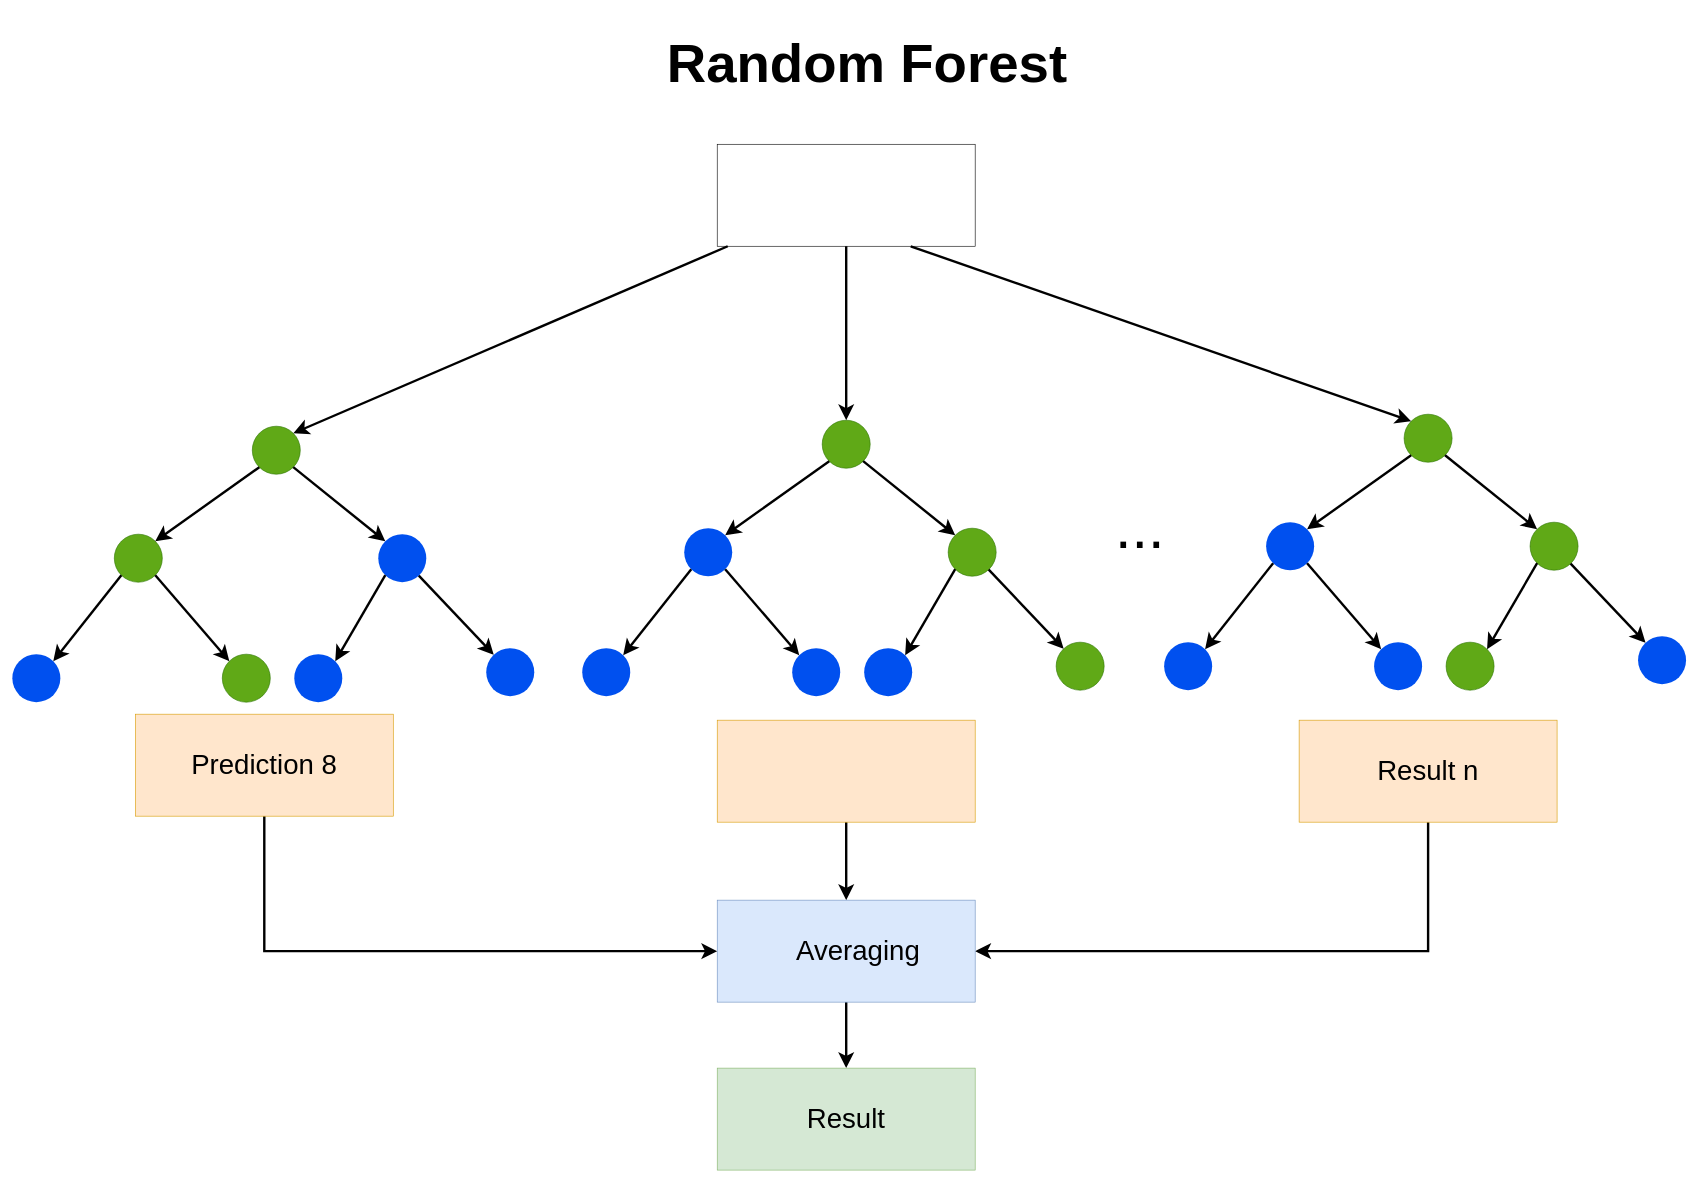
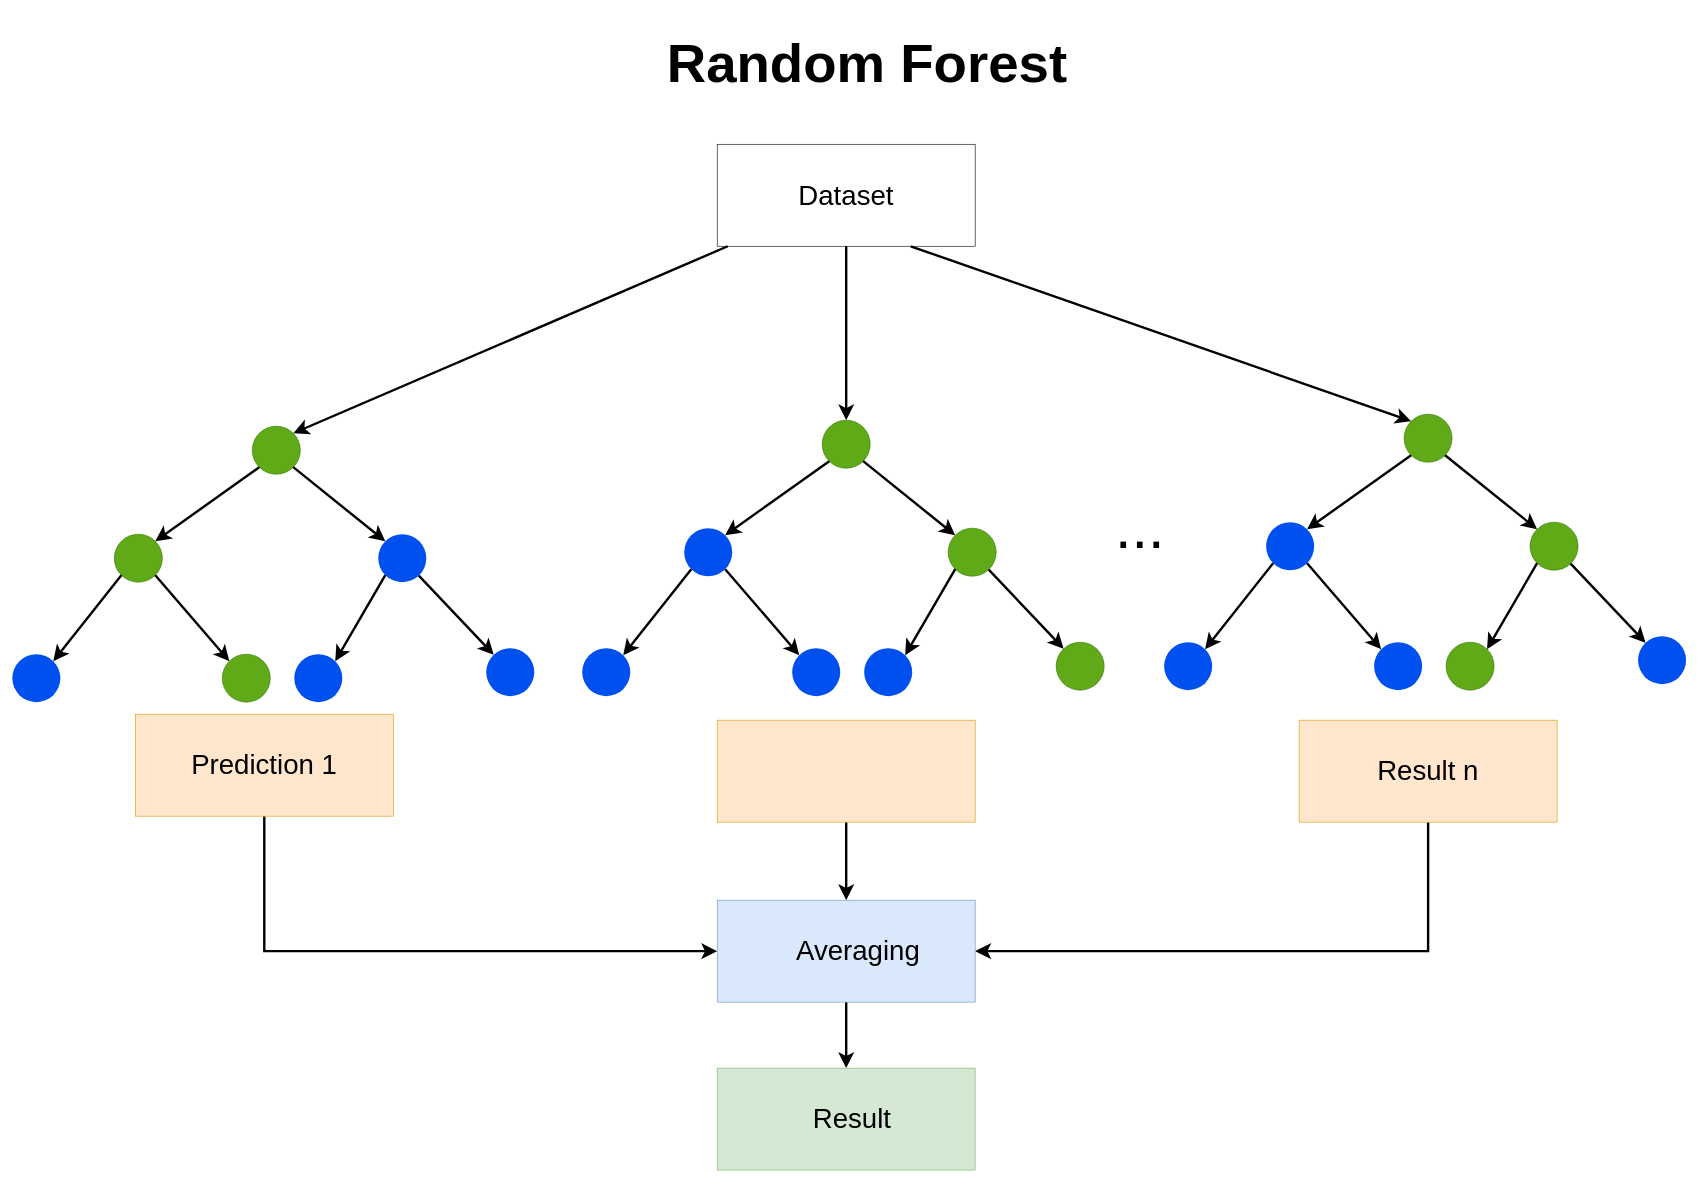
none -> (846, 195)
(264, 765) -> (264, 765)
(846, 1119) -> (852, 1119)
